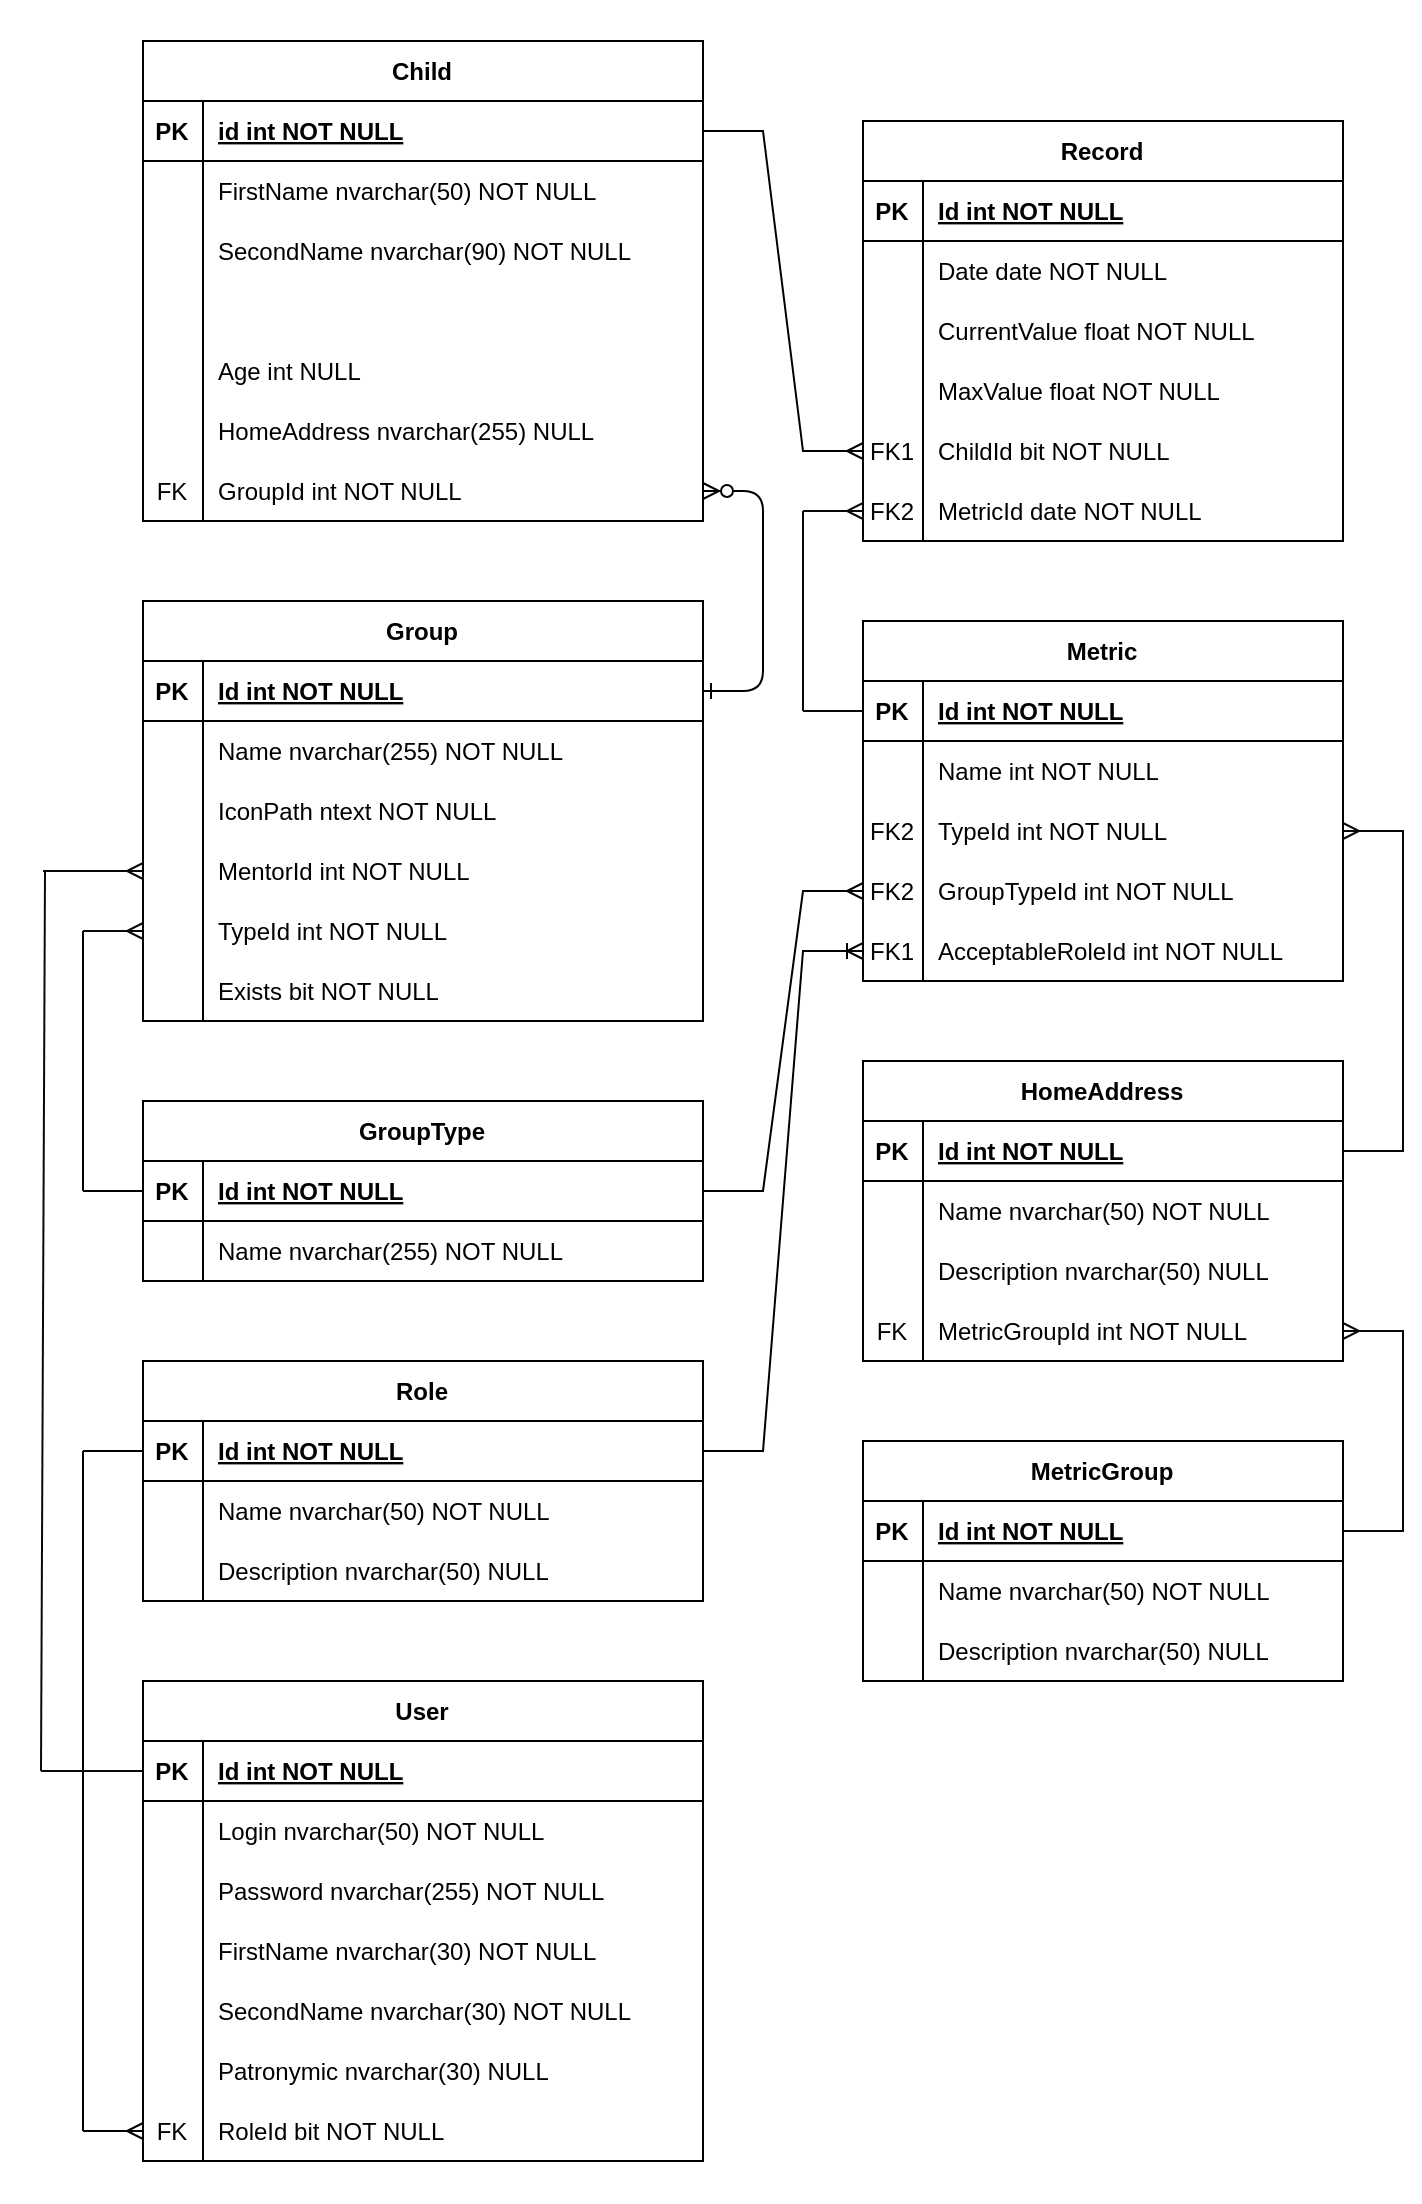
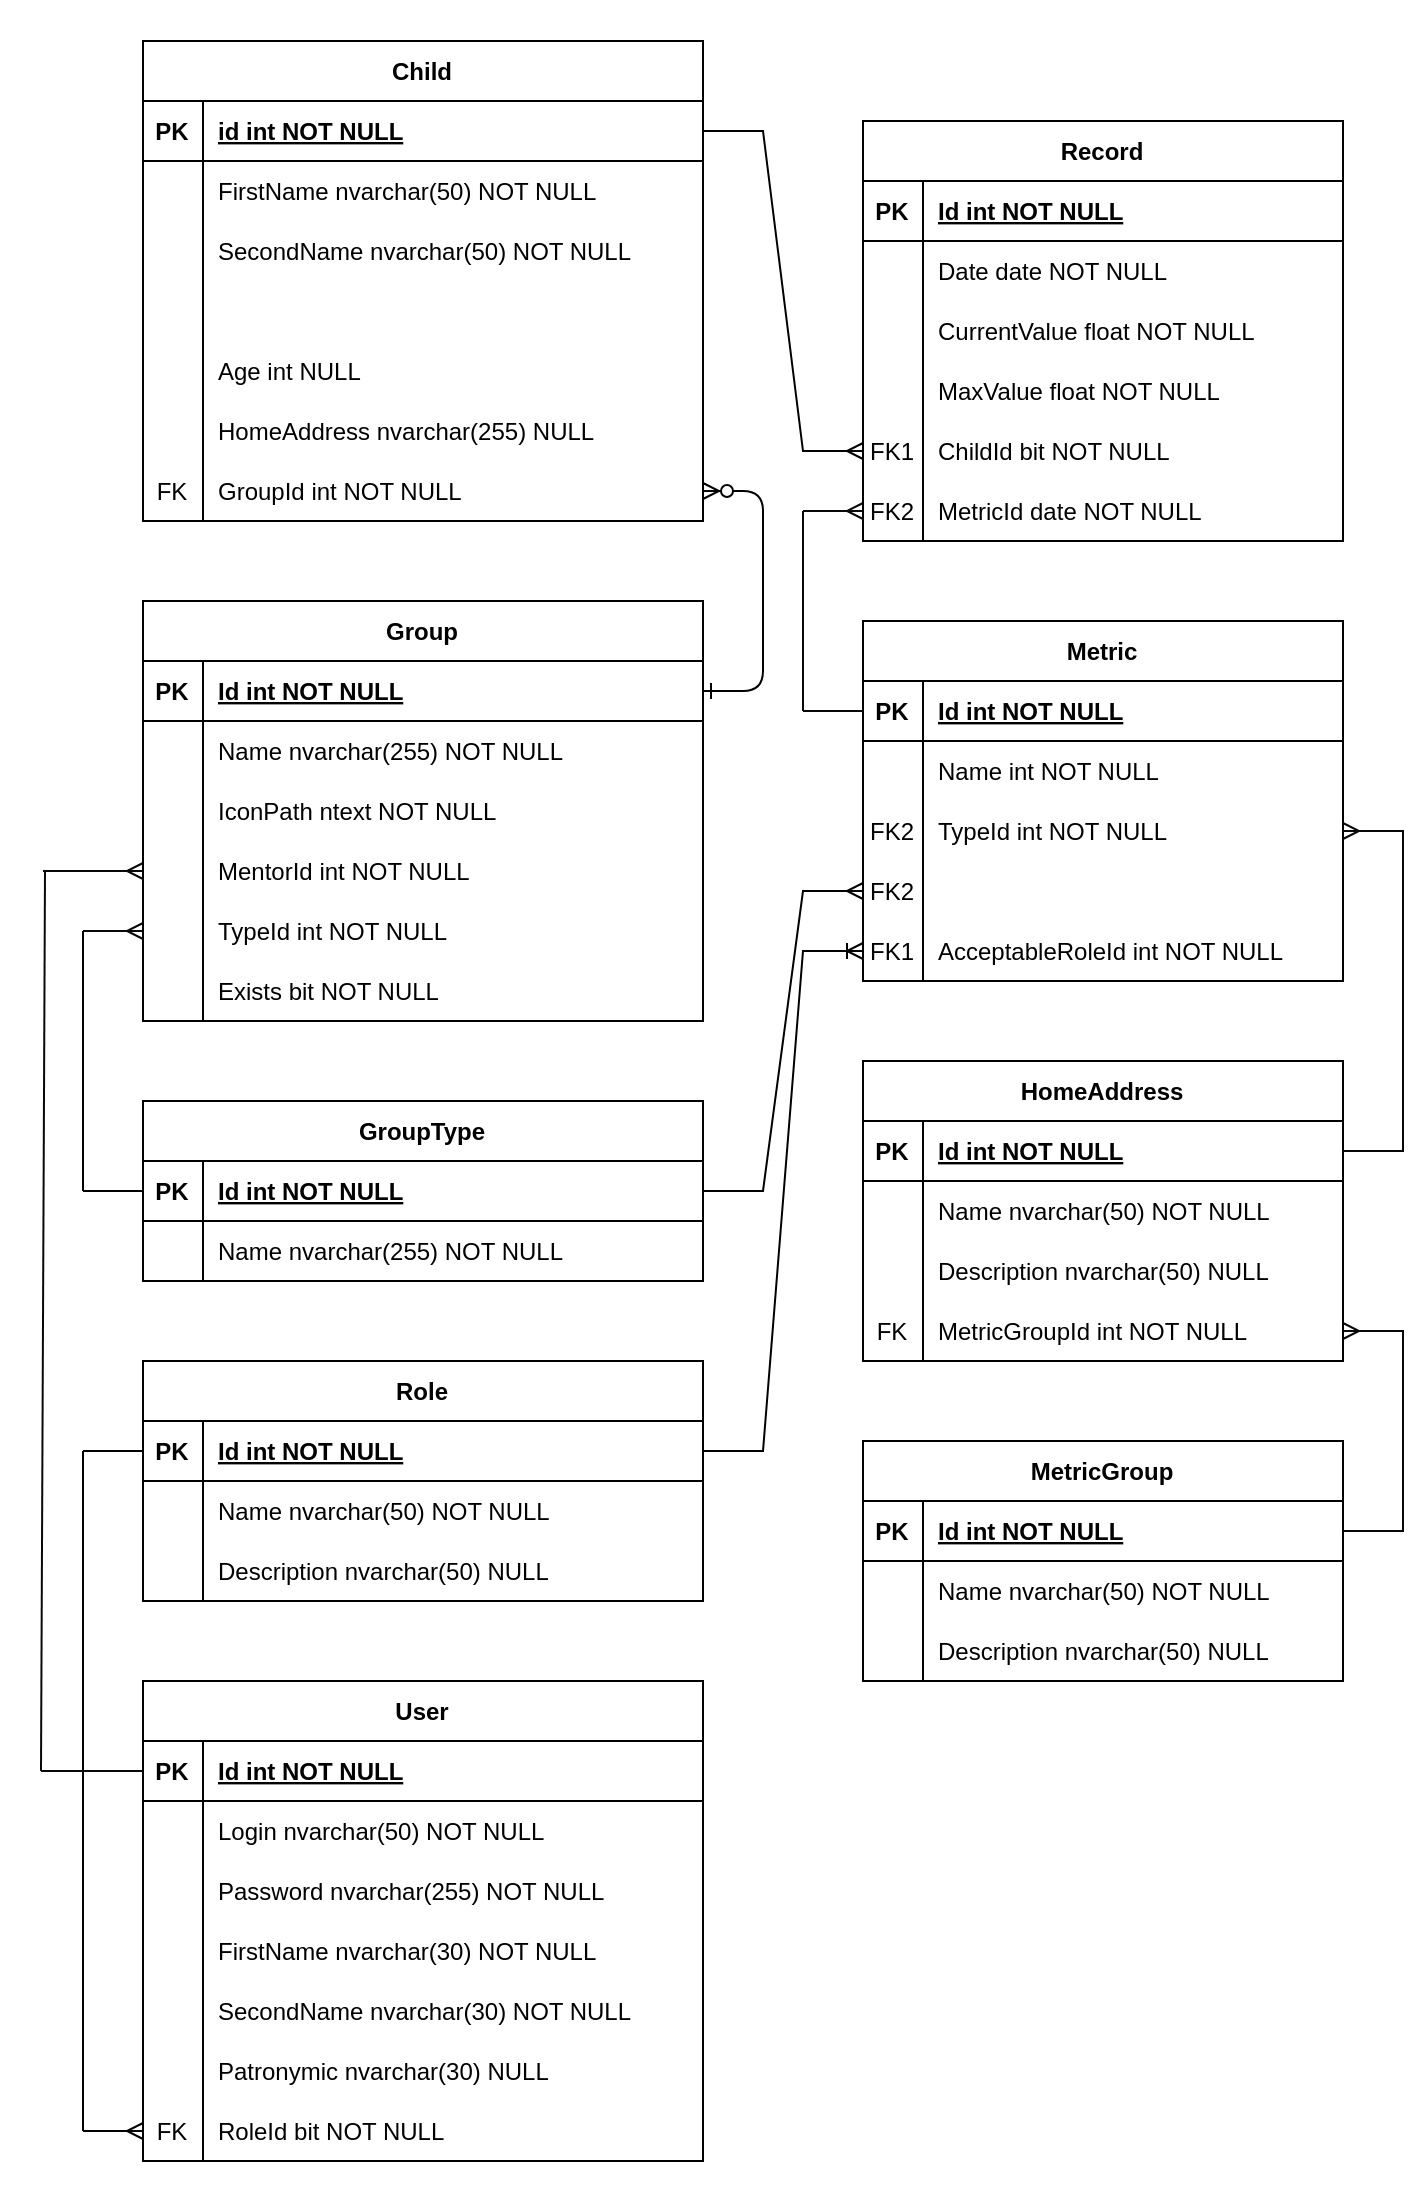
(424, 252) -> (424, 252)
(1133, 891) -> none
